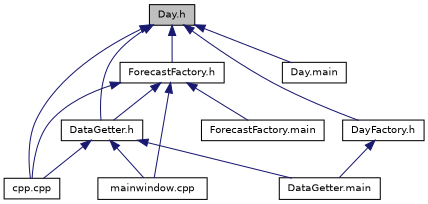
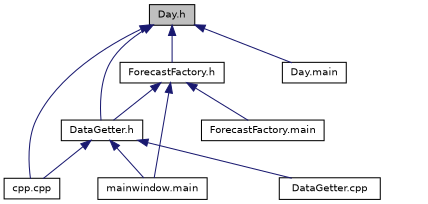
(54, 118) -> none
(383, 130) -> none
(153, 189) -> (153, 189)
(330, 189) -> (330, 189)
